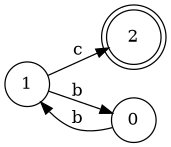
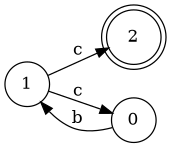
(78, 91) -> (78, 91)
